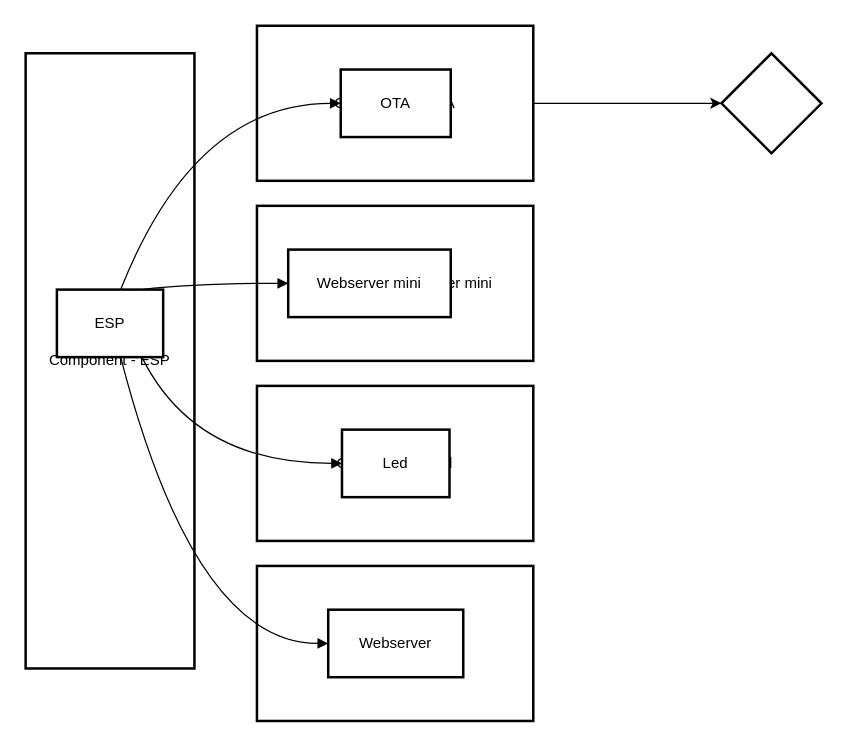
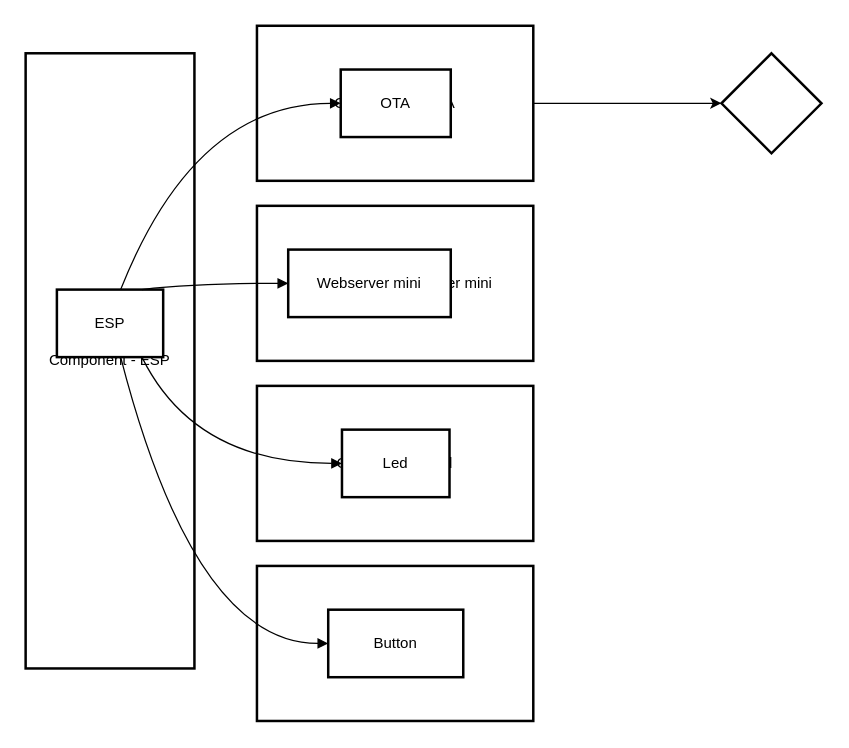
(396, 643) -> (396, 643)
